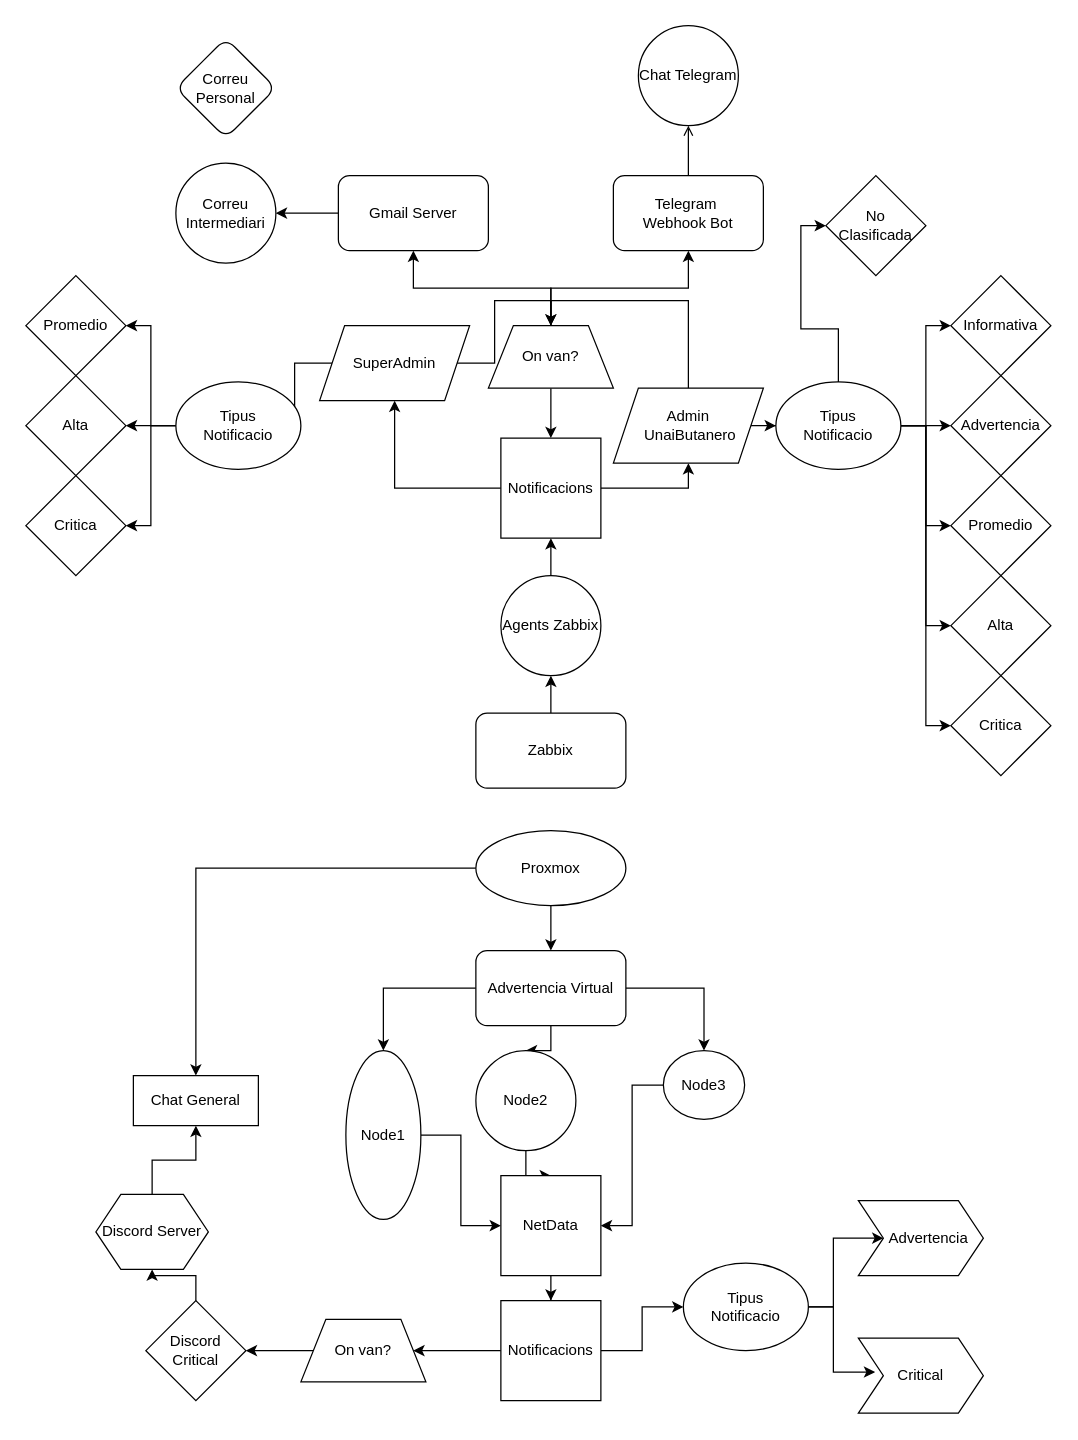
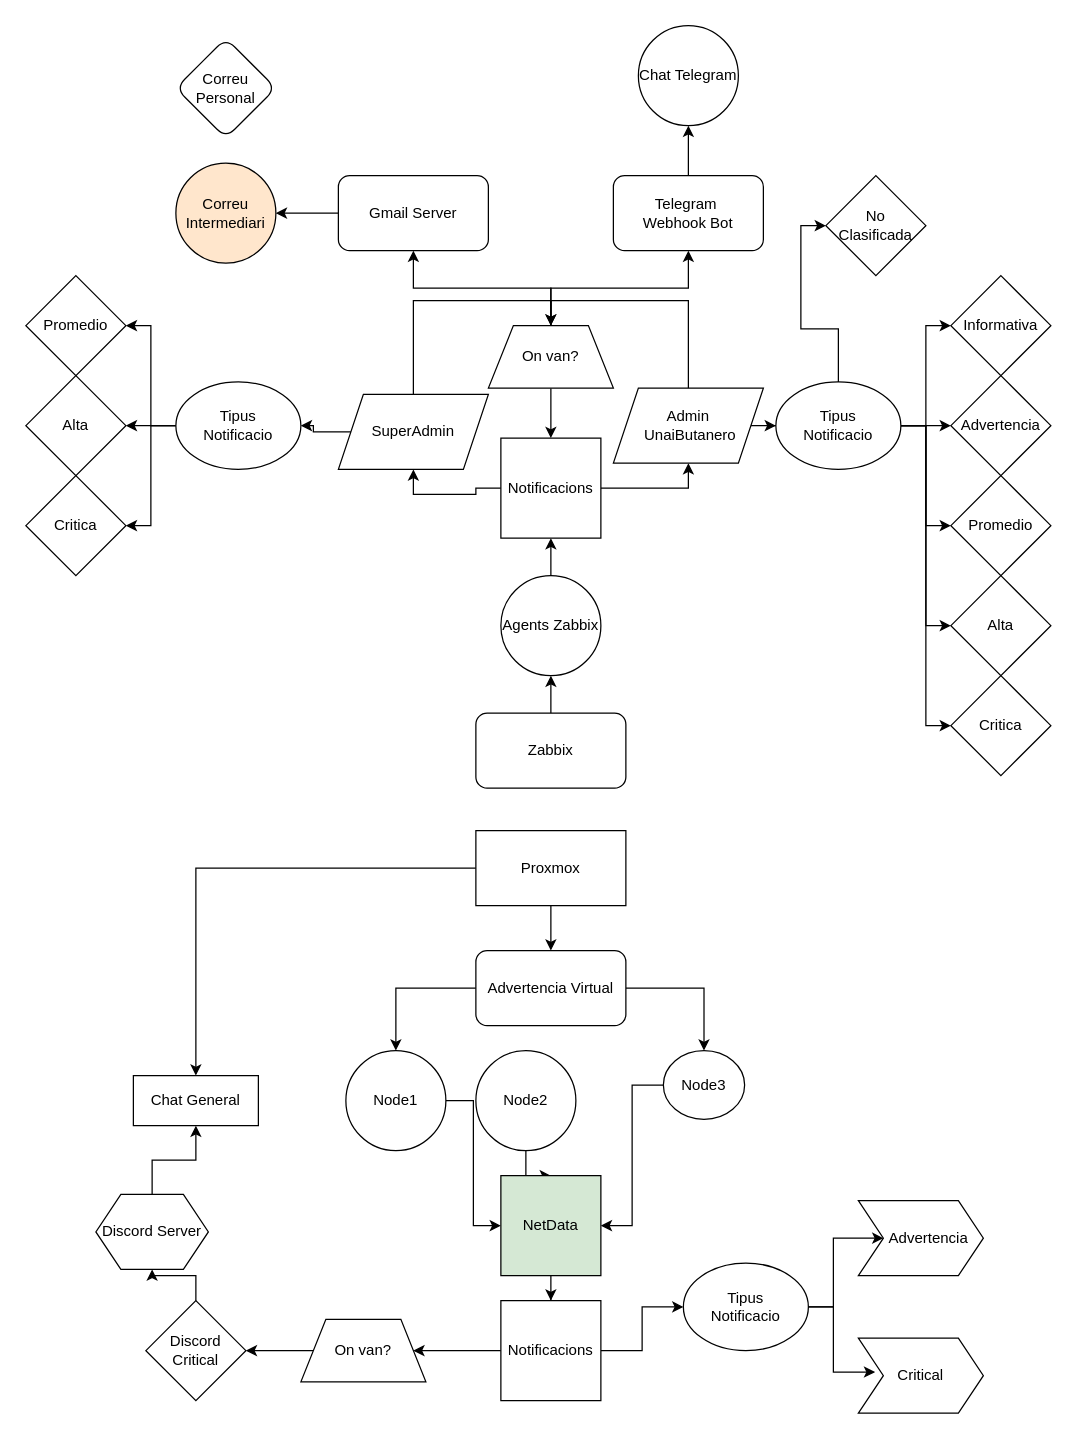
(688, 132) -> (688, 135)
(226, 213) -> (226, 213)
(394, 363) -> (413, 432)
(551, 868) -> (551, 868)
(551, 1047) -> none
(383, 1135) -> (396, 1101)
(551, 1226) -> (551, 1226)
